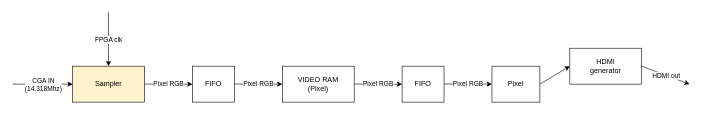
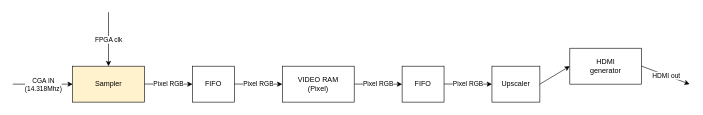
(516, 84) -> (516, 84)
